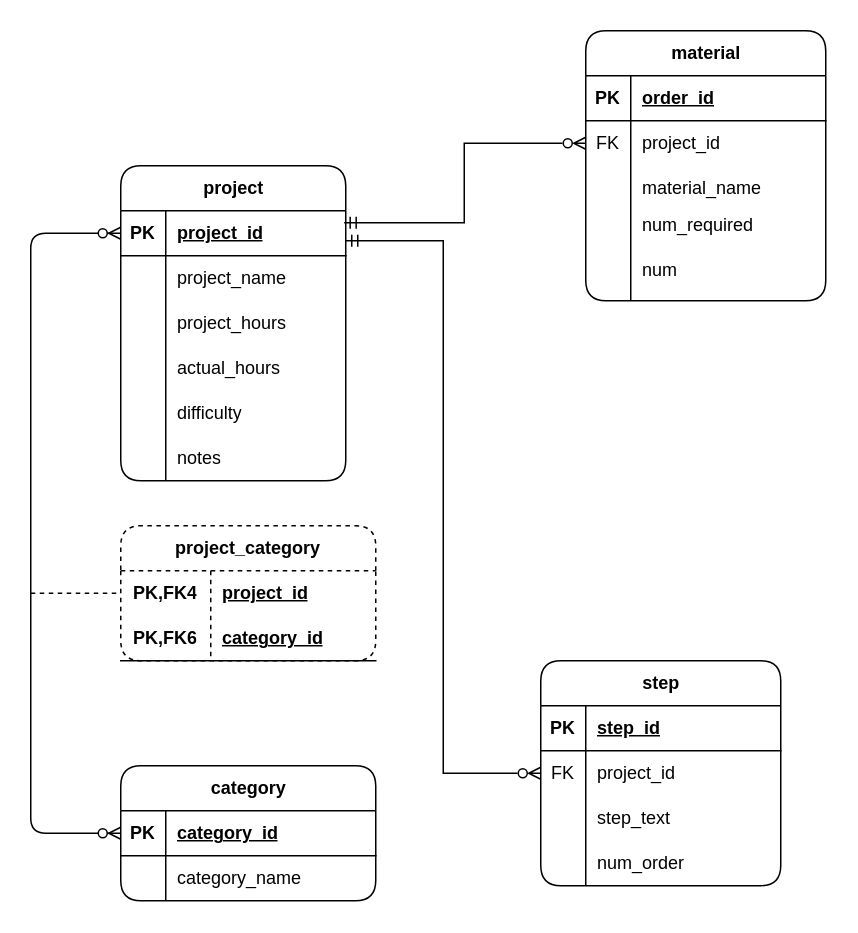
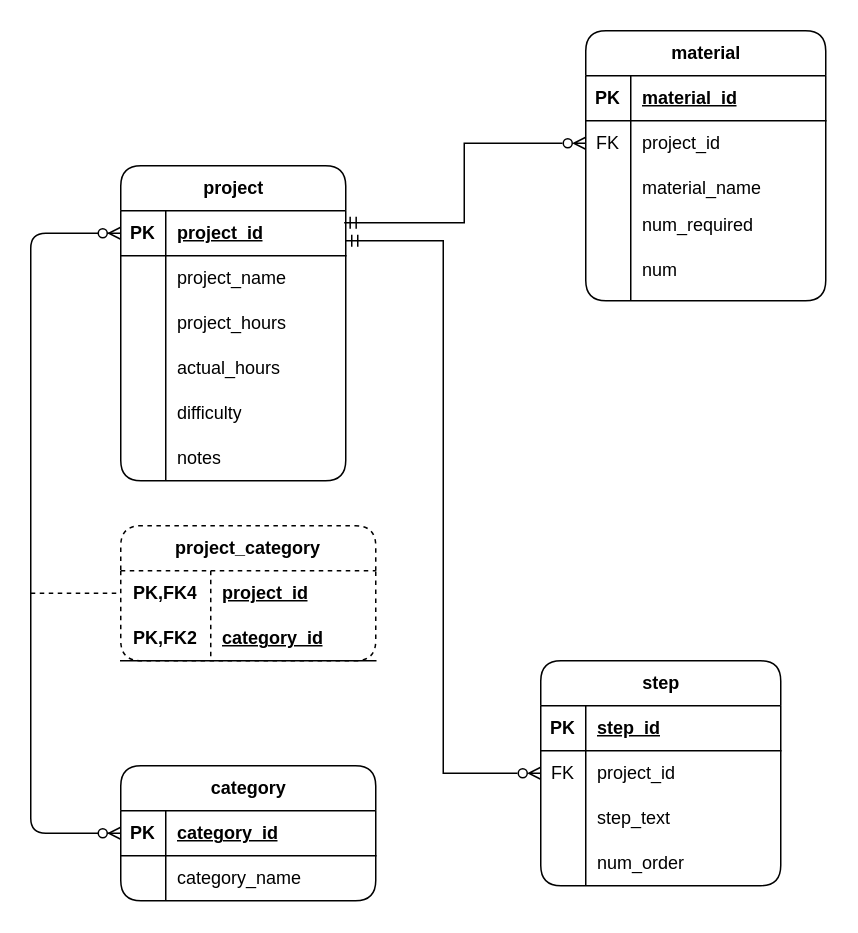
(681, 98) -> (691, 98)
(166, 638) -> (166, 638)
